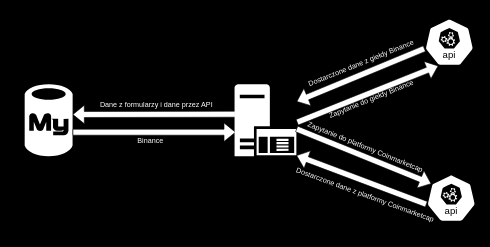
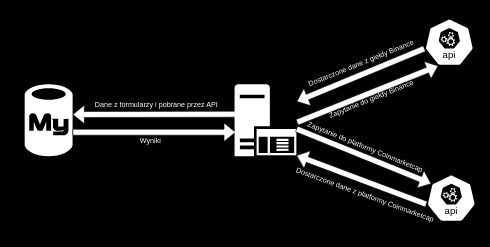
(156, 105) -> (156, 105)
(150, 141) -> (150, 141)
